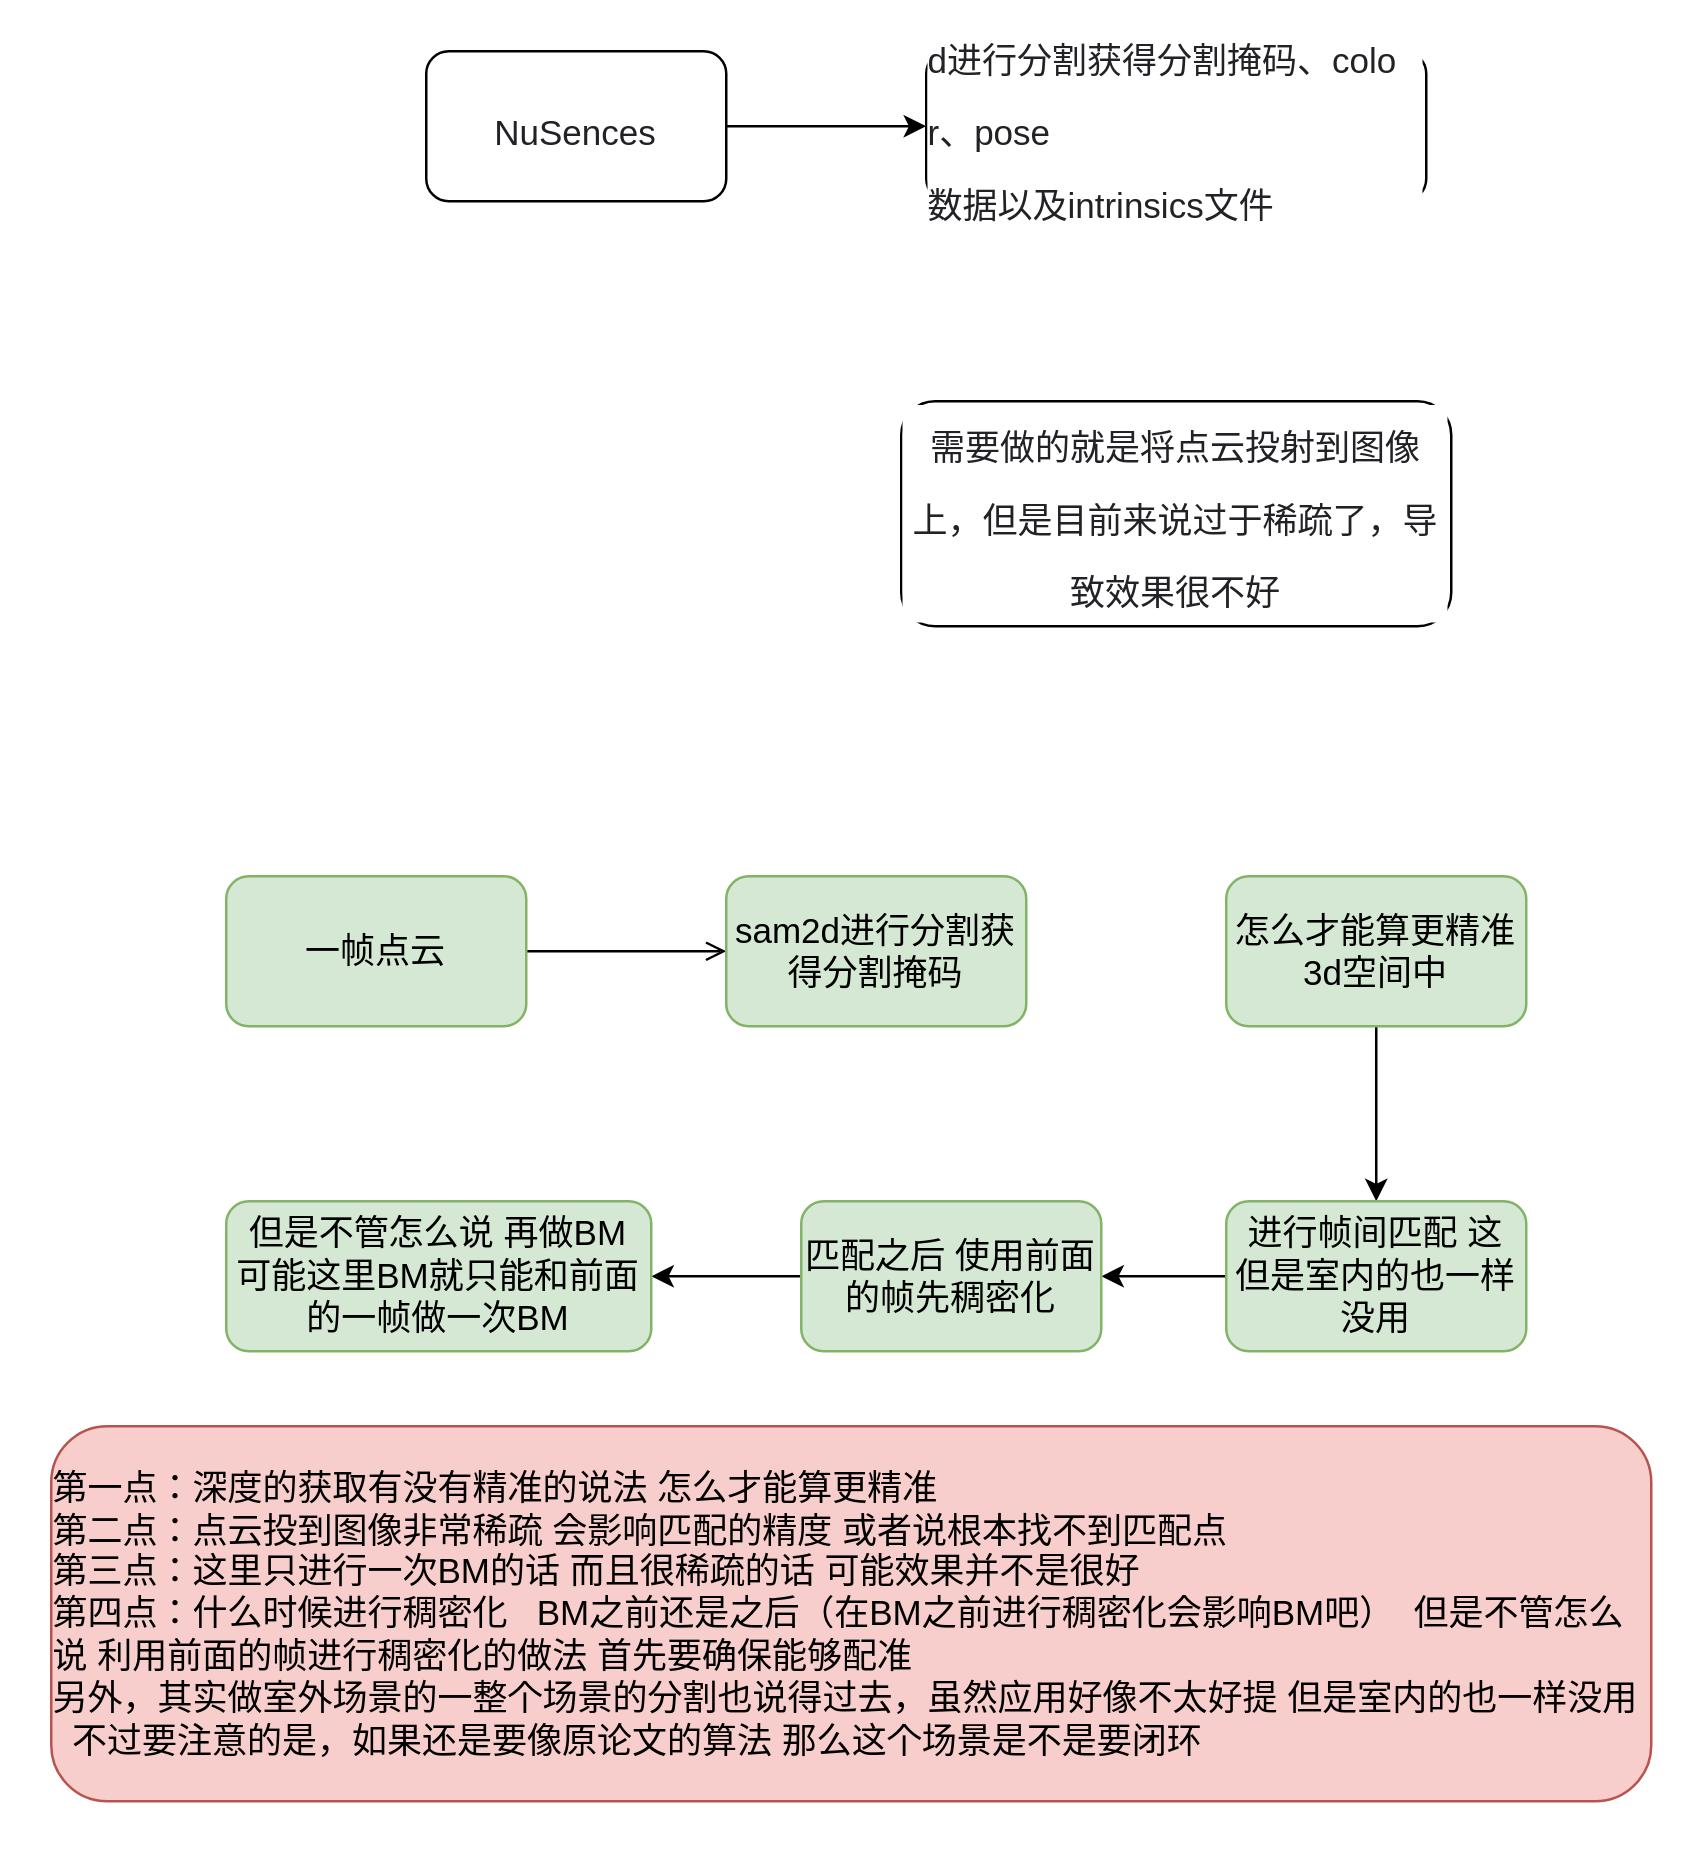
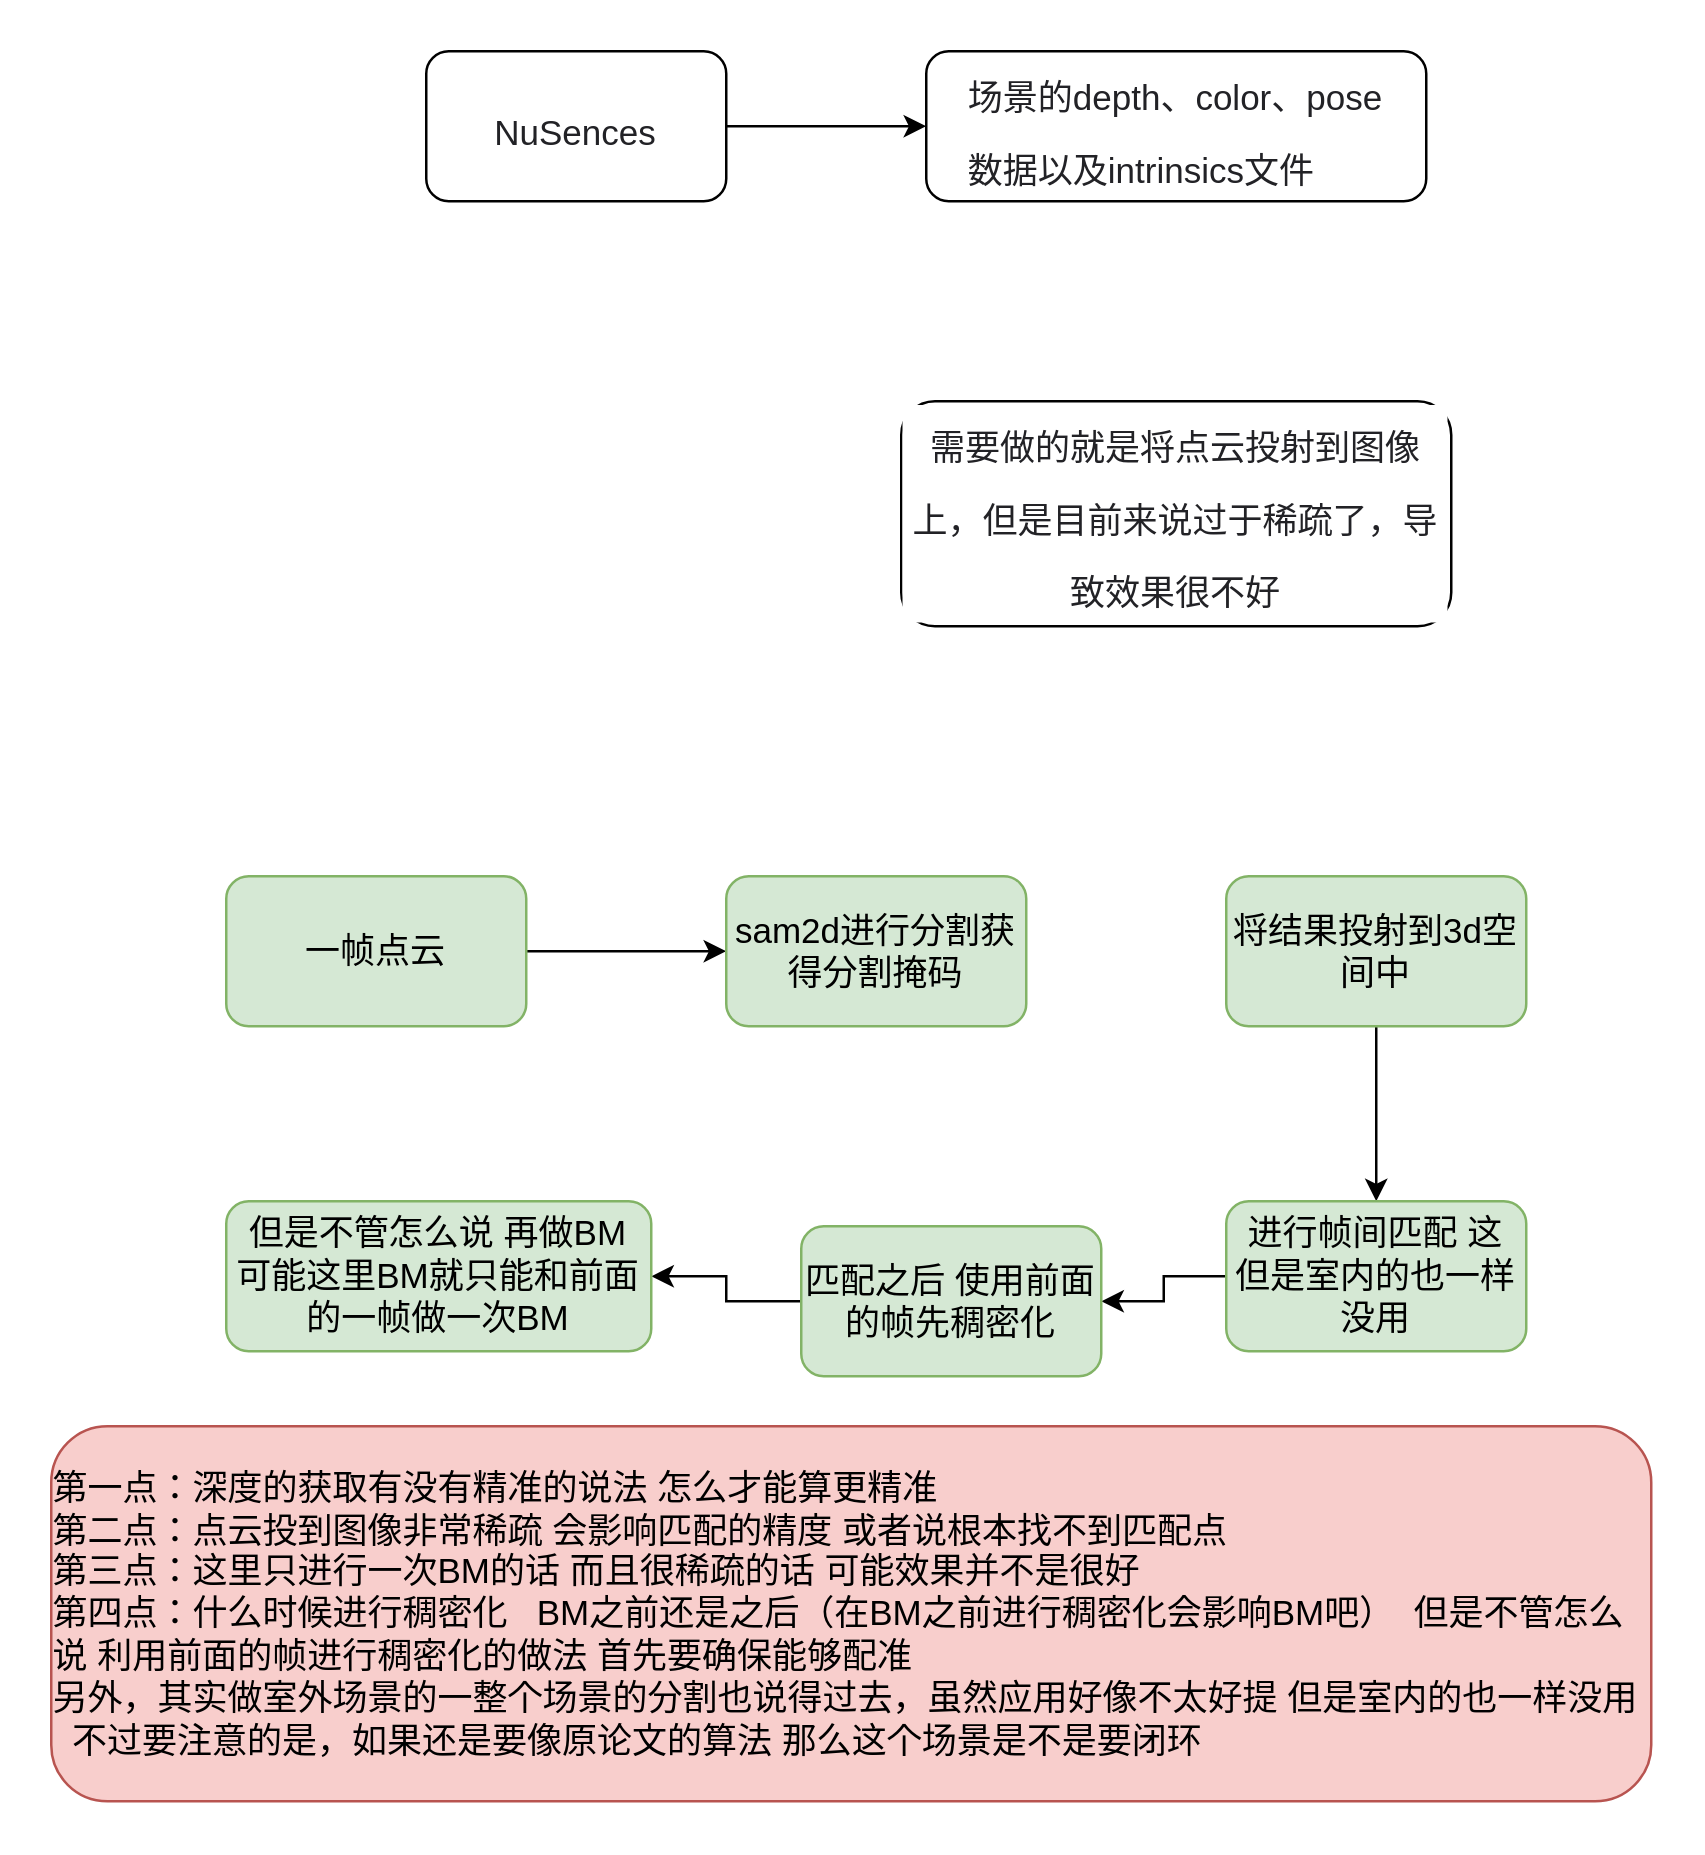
(1176, 126) -> (1176, 126)
(712, 951) -> (708, 951)
(1376, 951) -> (1376, 951)
(951, 1276) -> (951, 1301)
